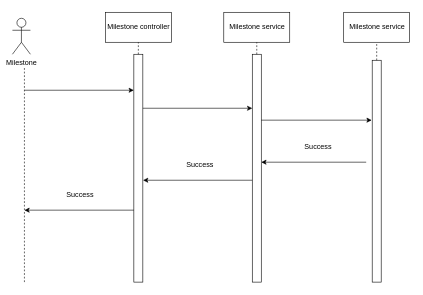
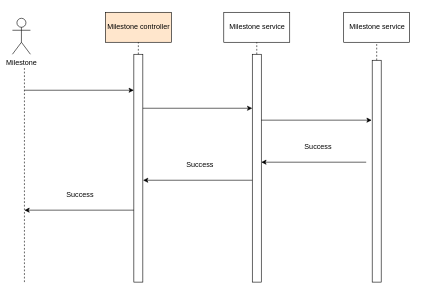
(138, 27) -> (138, 27)
